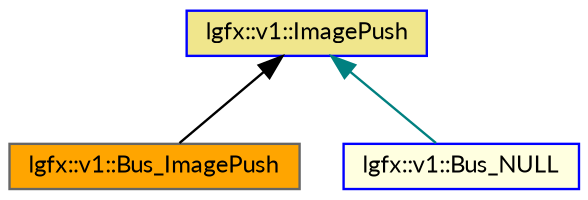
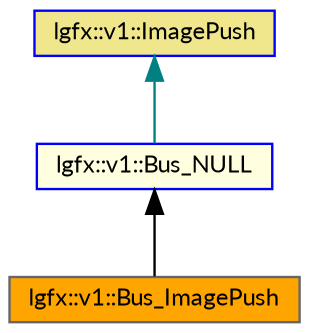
(222, 107) -> (155, 245)
